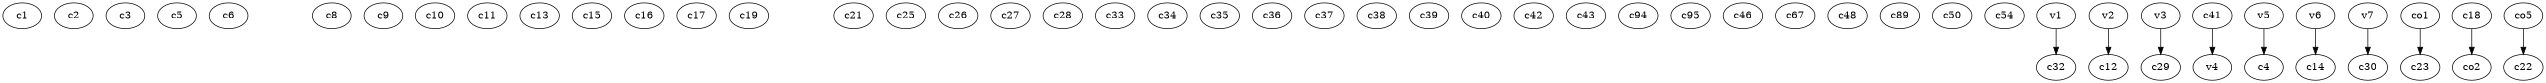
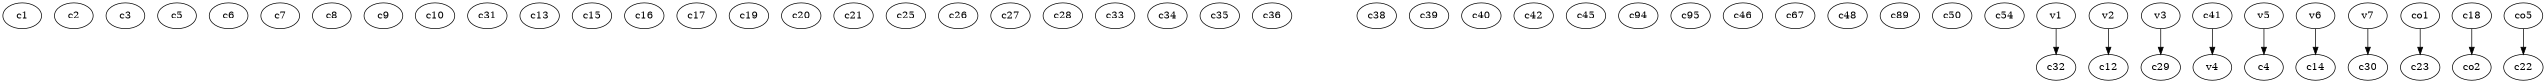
none -> (280, 16)
(487, 16) -> (487, 16)
none -> (801, 16)
(1324, 16) -> none
(1586, 16) -> (1586, 16)
